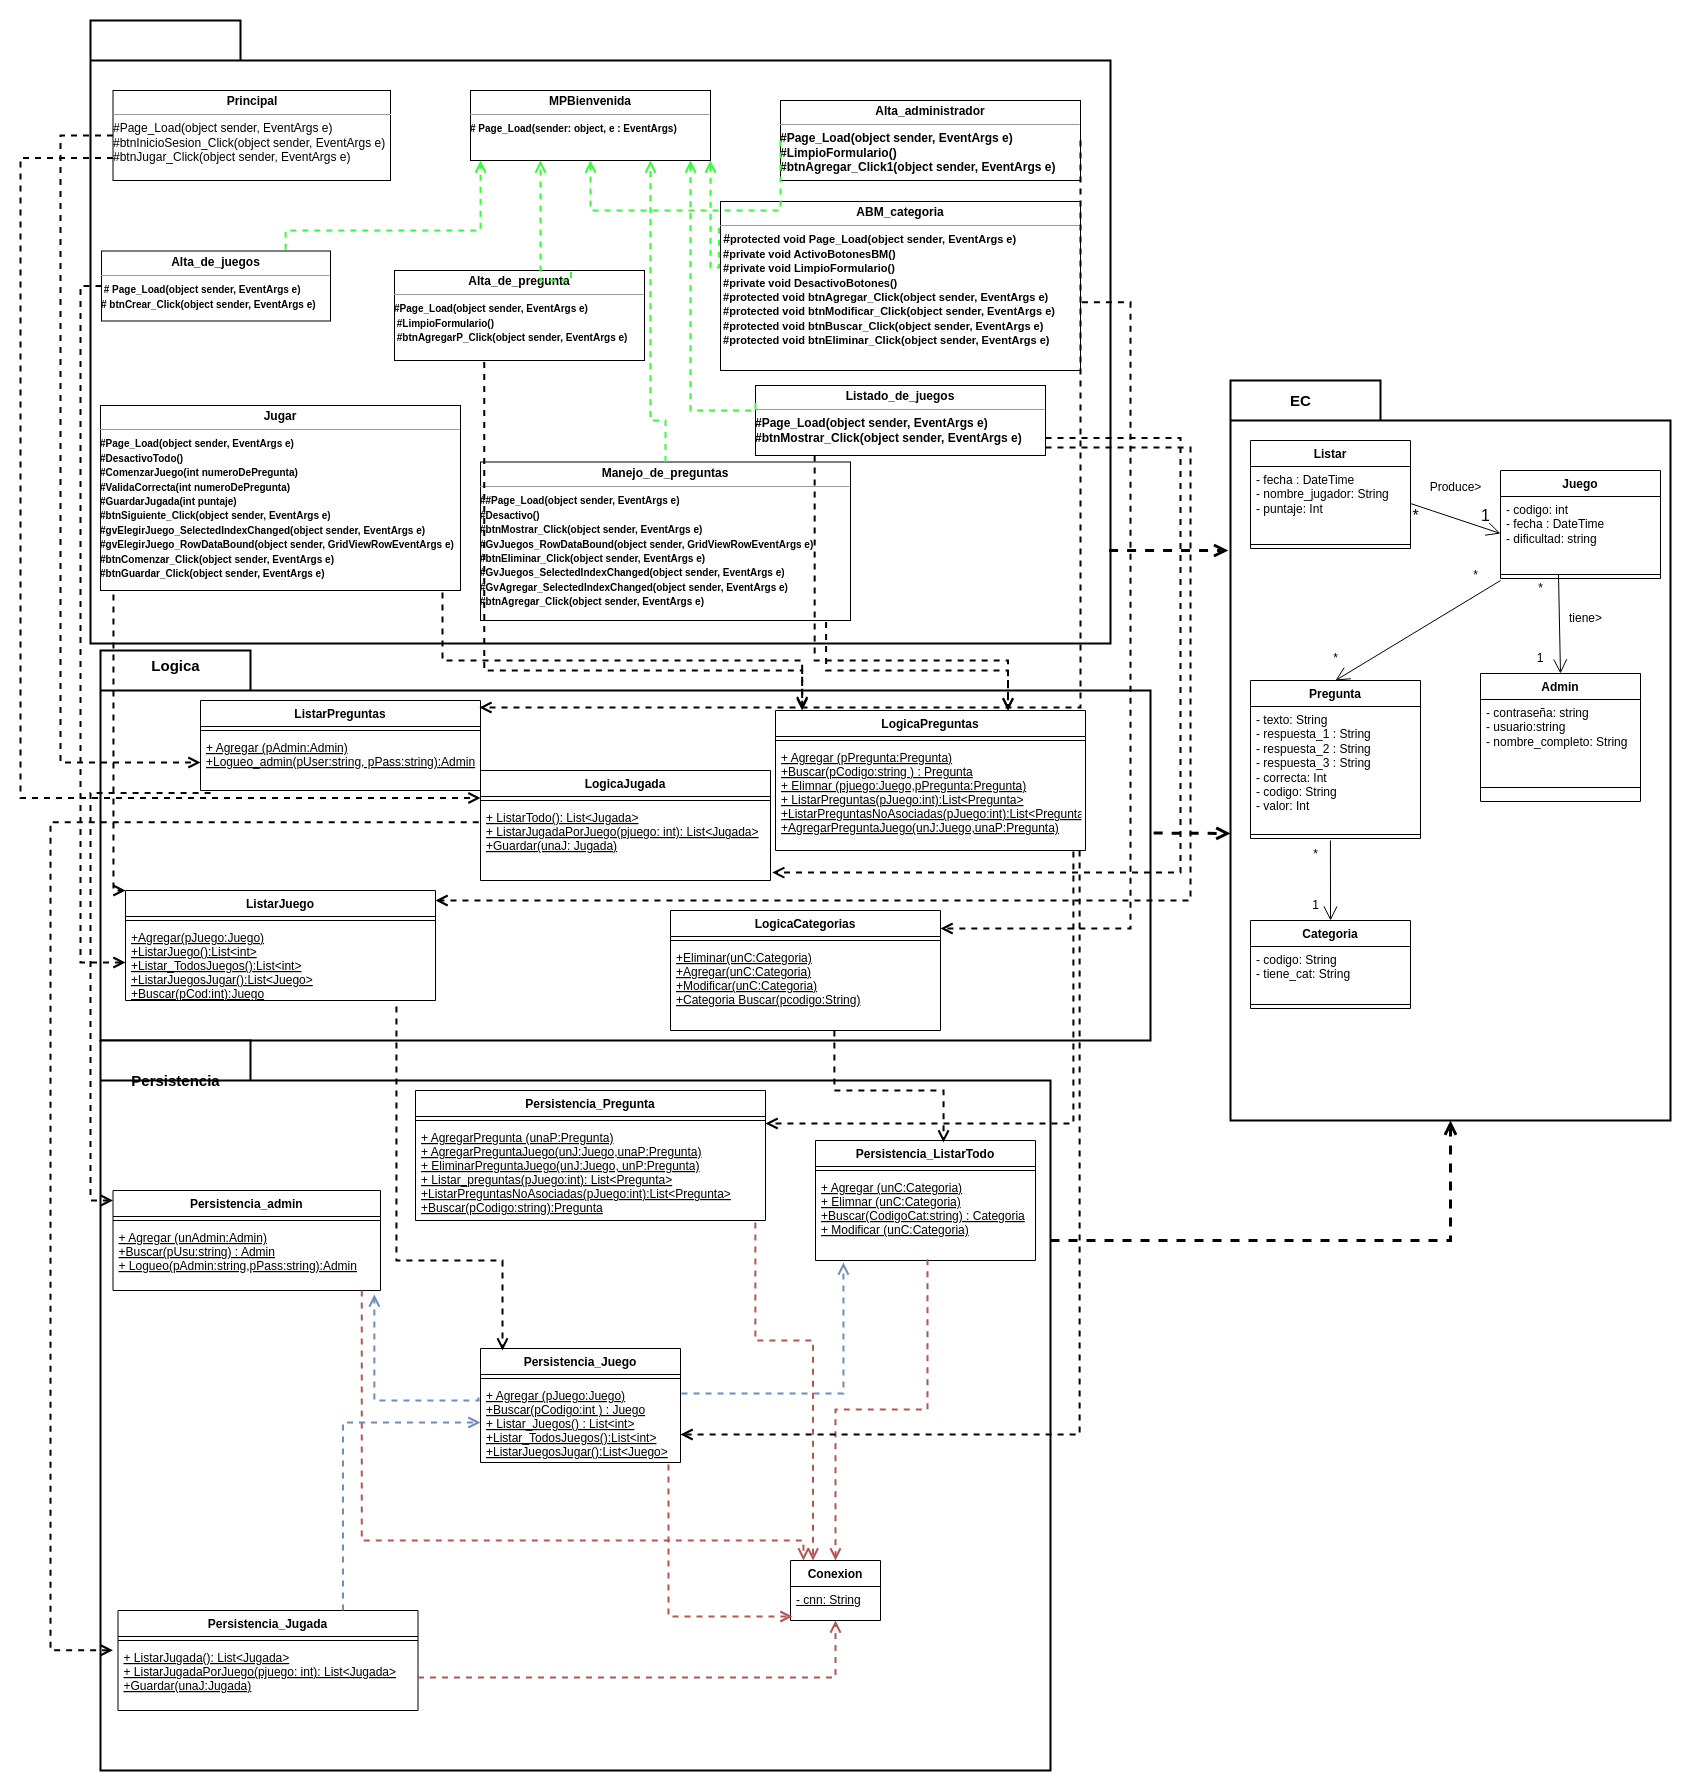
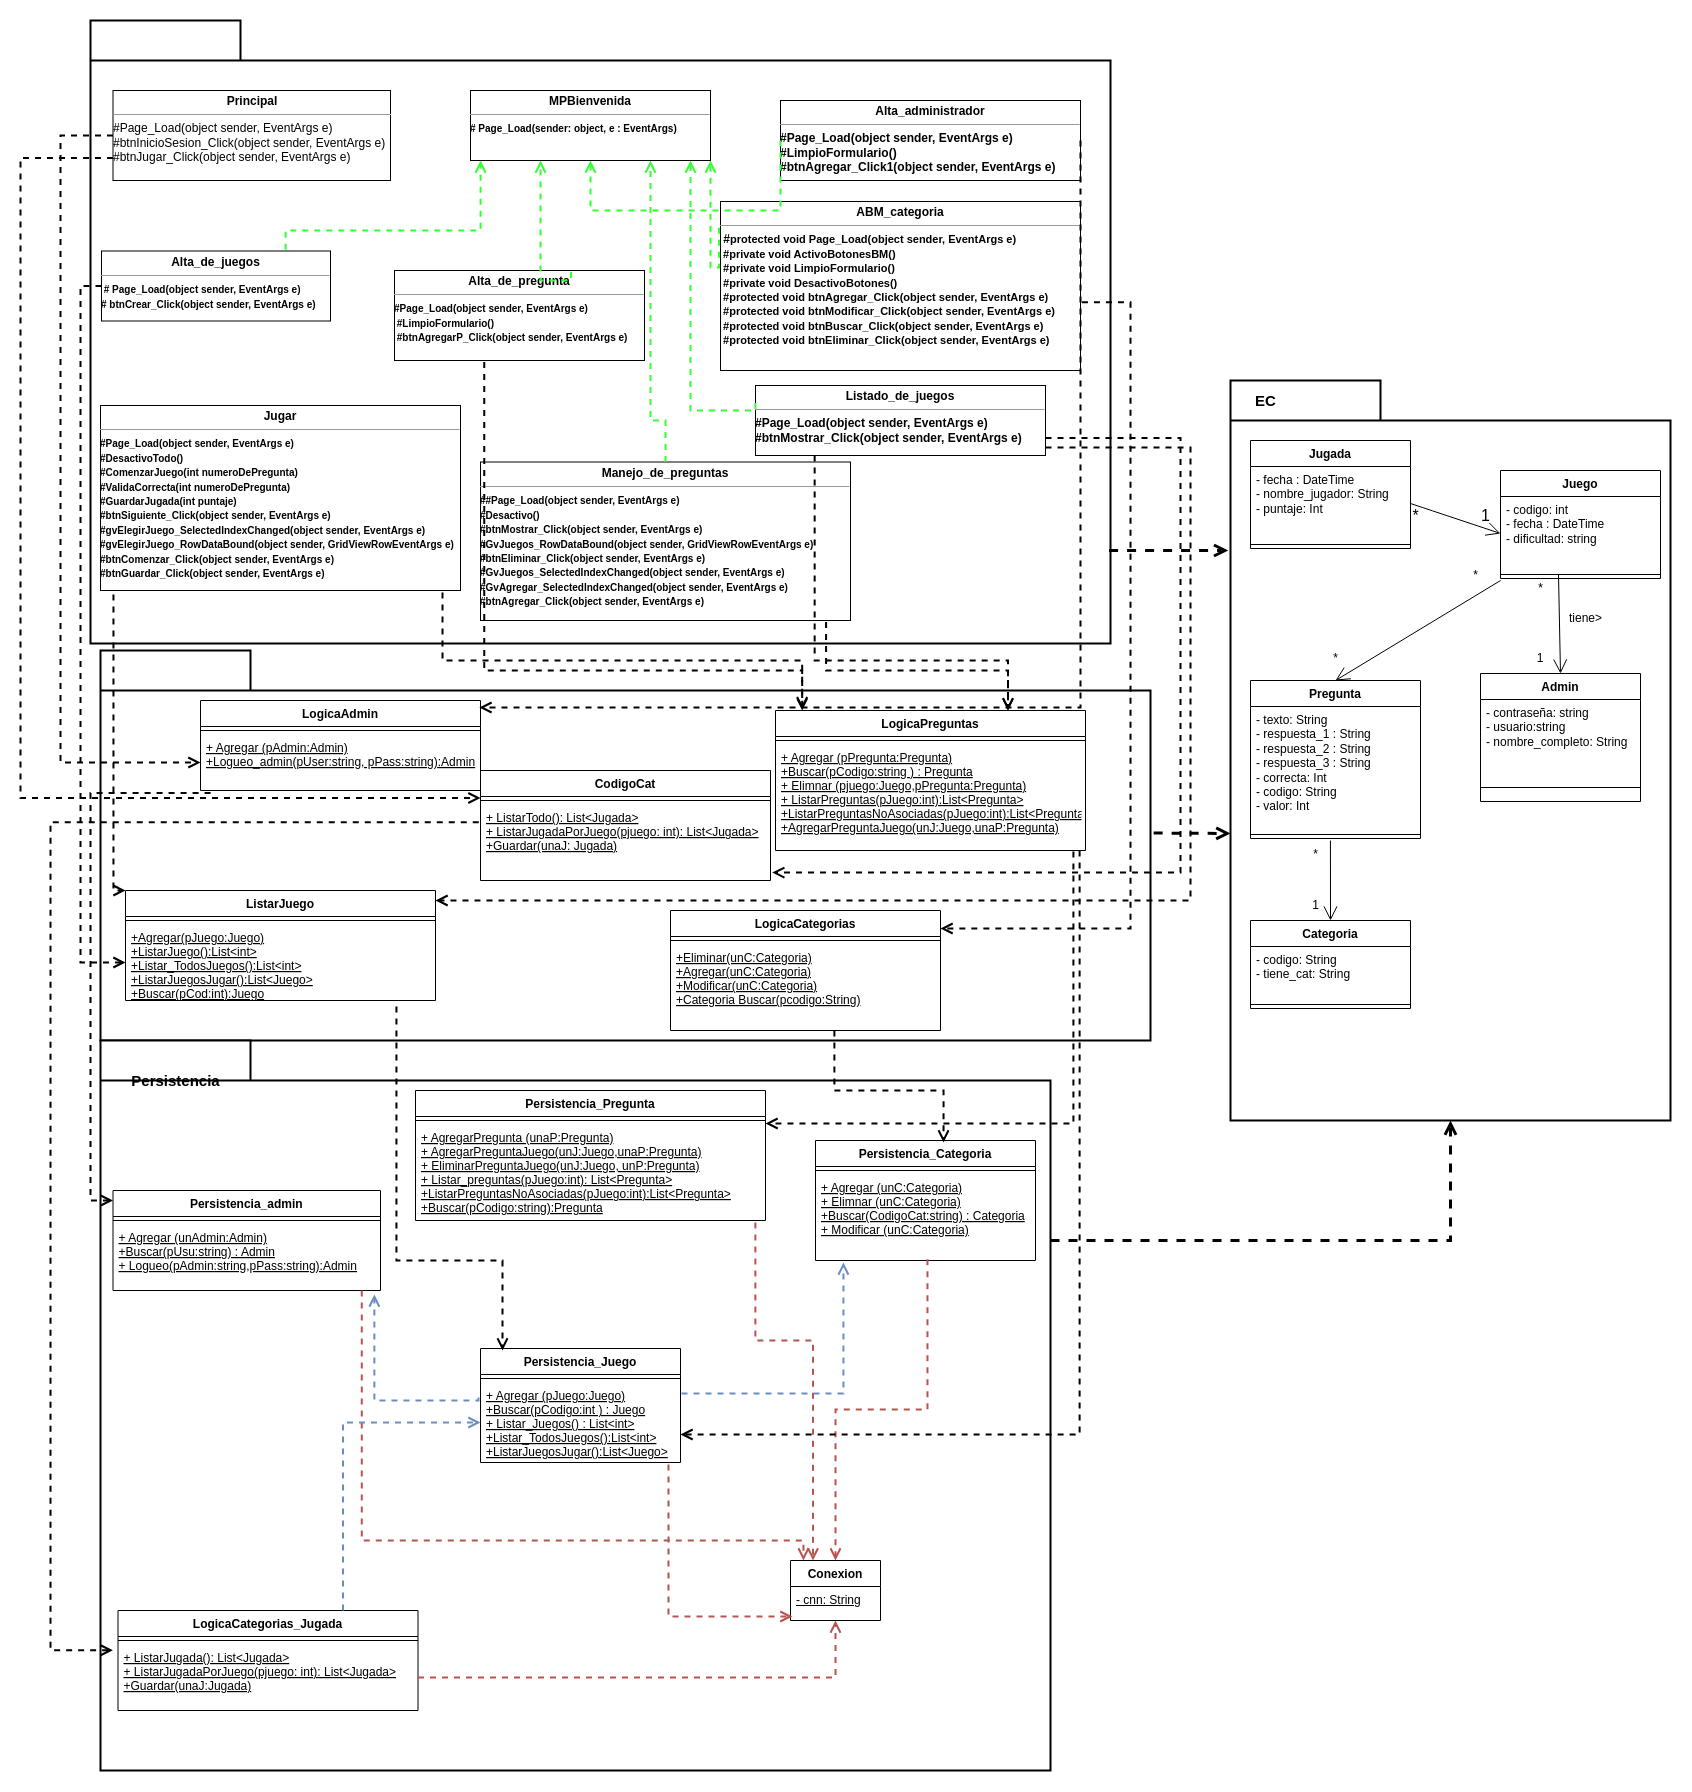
(1301, 401) -> (1266, 401)
(1330, 454) -> (1330, 454)
(1456, 486) -> none
(176, 666) -> none
(340, 714) -> (340, 714)
(625, 784) -> (625, 784)
(925, 1154) -> (925, 1154)
(268, 1624) -> (268, 1624)
